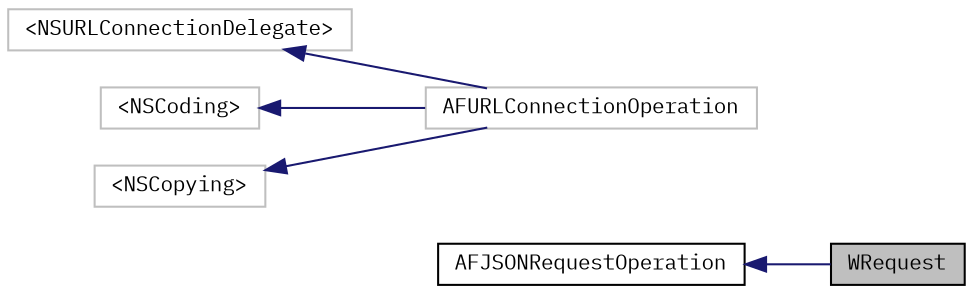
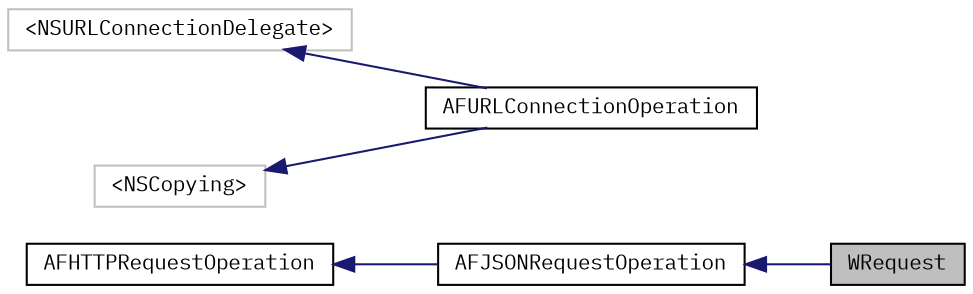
(180, 108) -> none
(591, 108) -> (591, 108)
none -> (180, 264)
